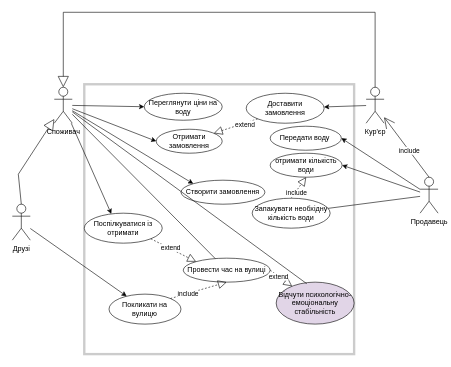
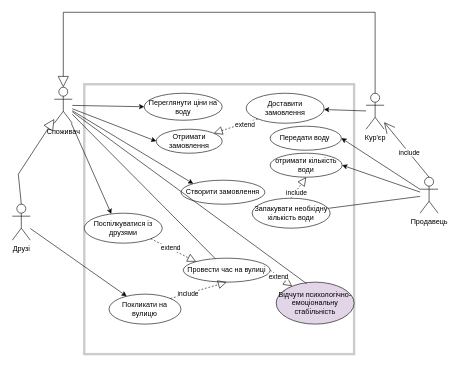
(375, 105) -> (375, 111)
(123, 228) -> (123, 228)
